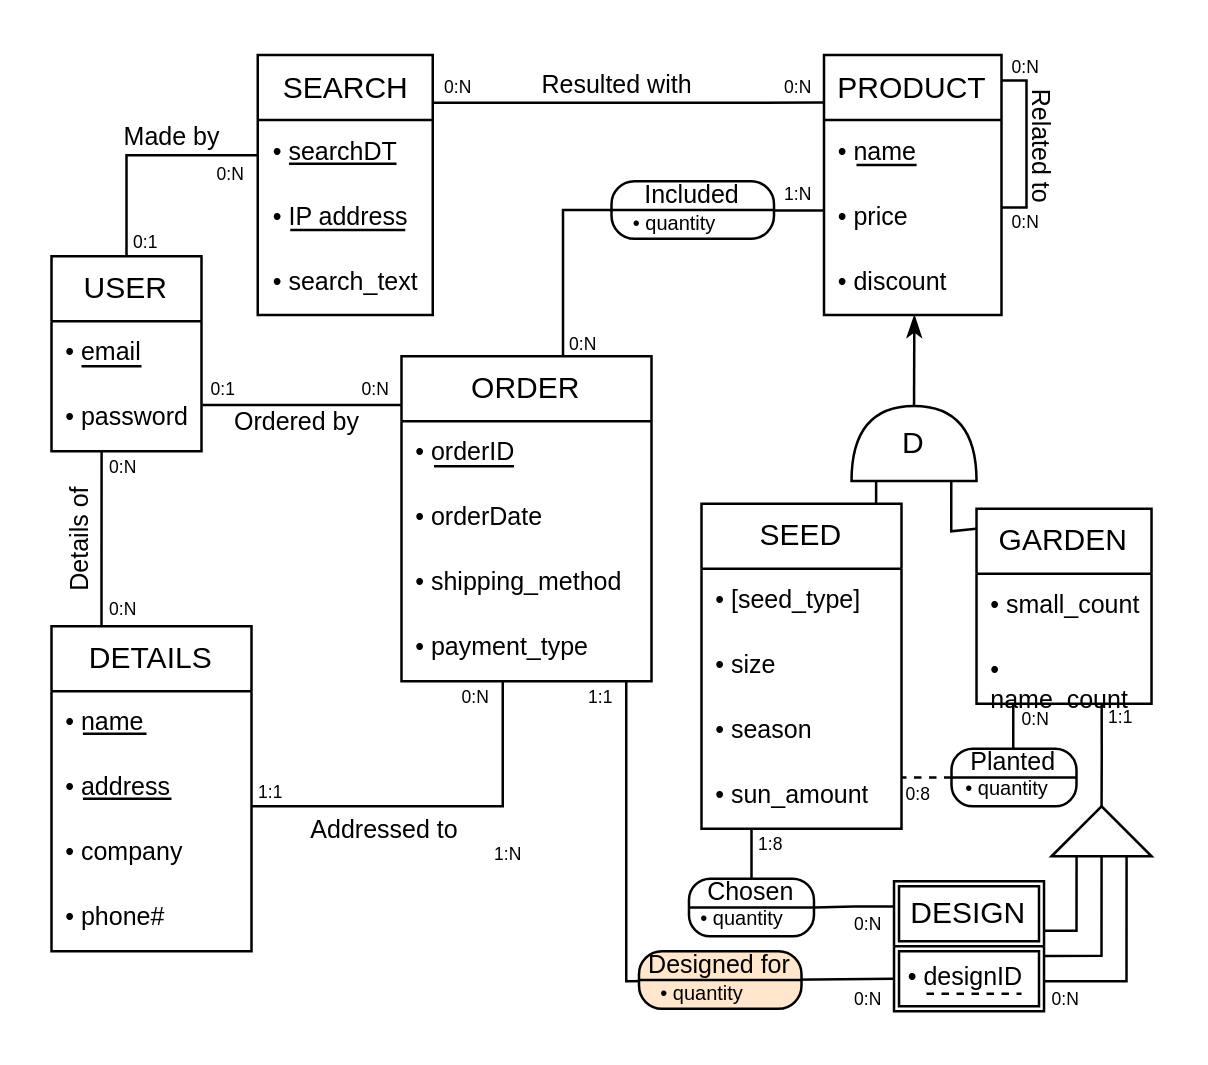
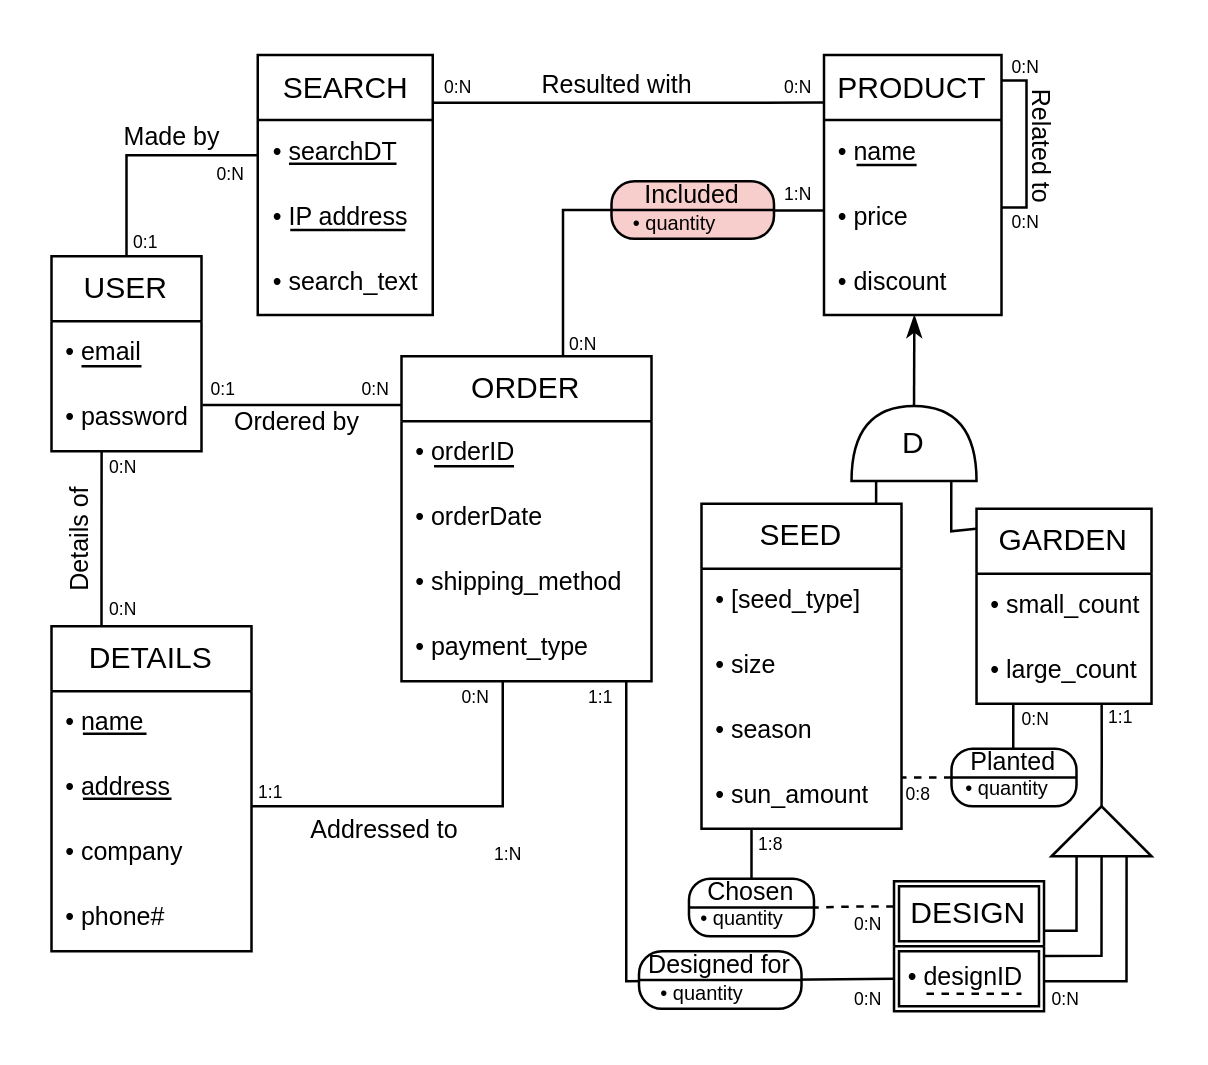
(693, 210) -> (693, 210)
(1066, 686) -> (1066, 686)
(852, 907) -> (852, 907)
(720, 980) -> (720, 980)
